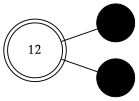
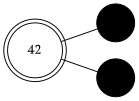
(35, 50) -> (35, 50)
